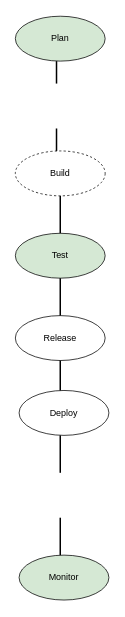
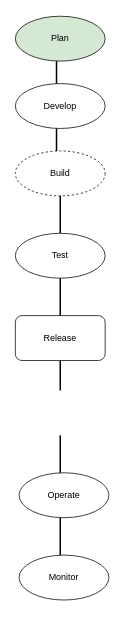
none -> (60, 105)
(60, 255) -> (60, 255)
(60, 338) -> (60, 338)
(64, 413) -> none
none -> (64, 495)
(64, 578) -> (64, 578)
